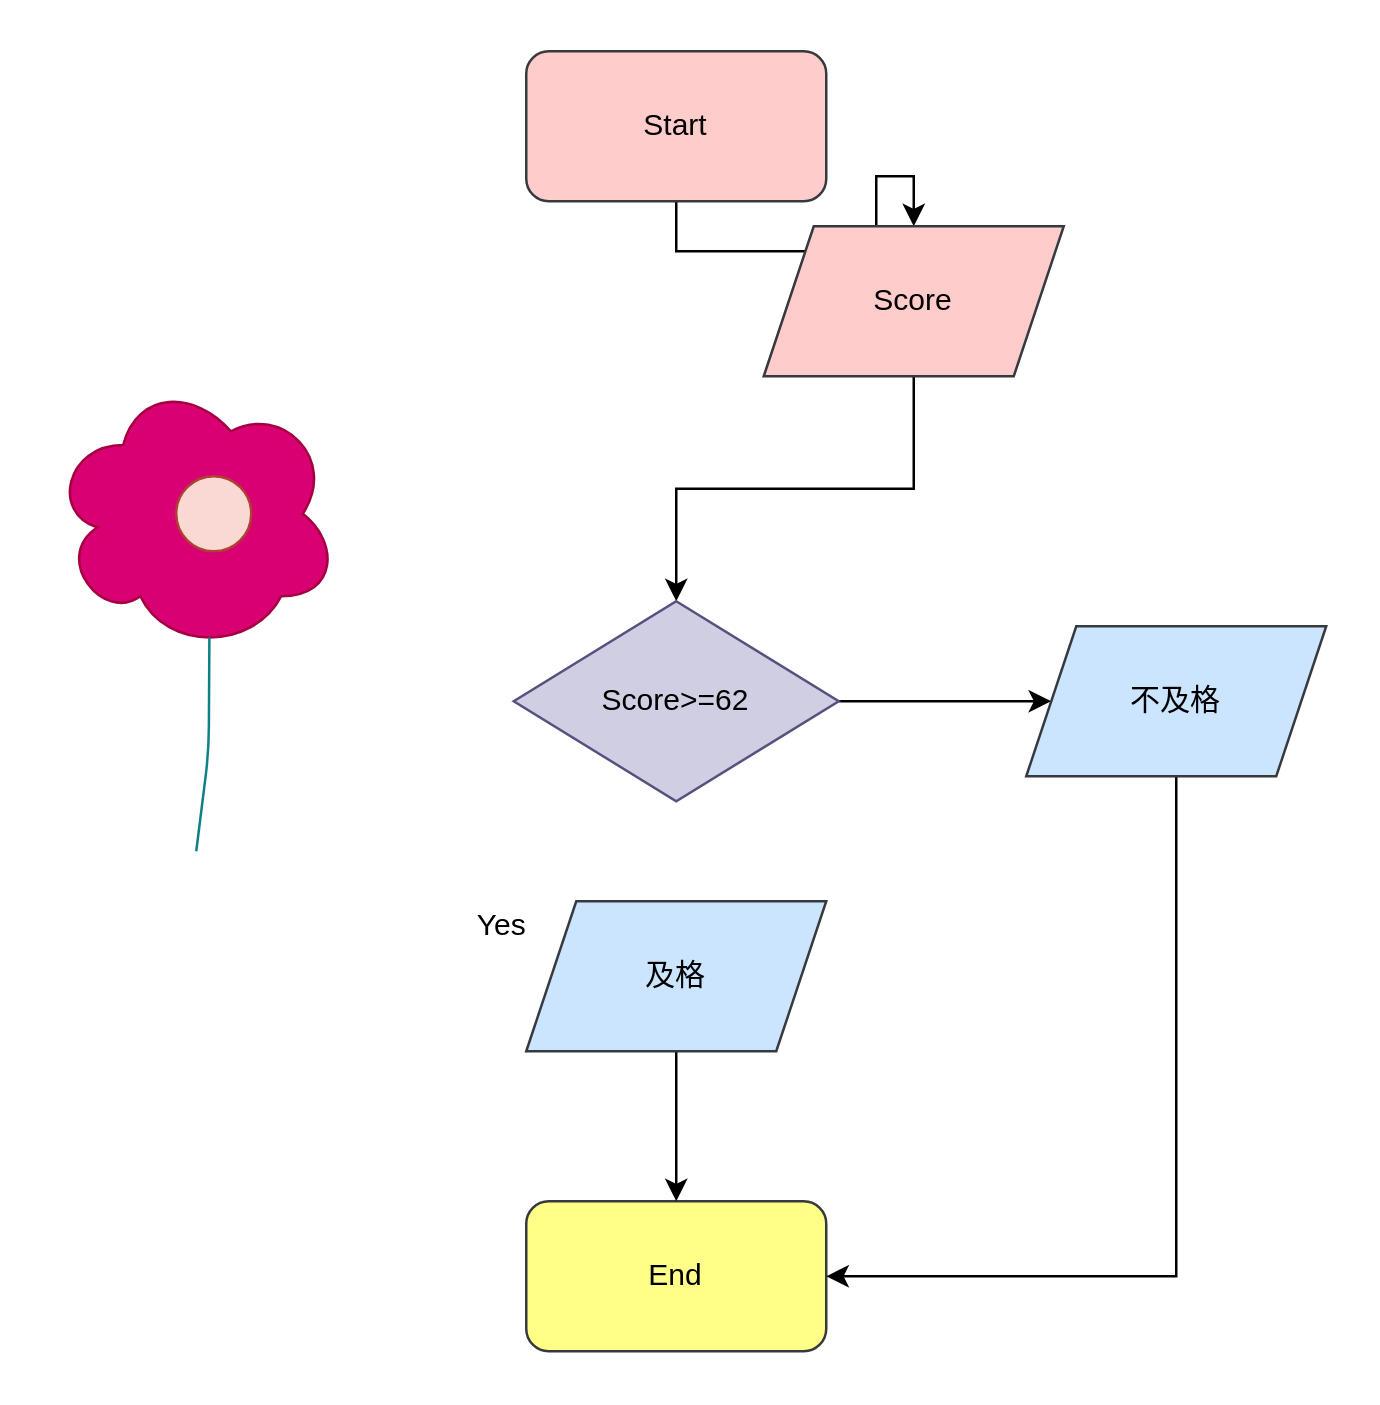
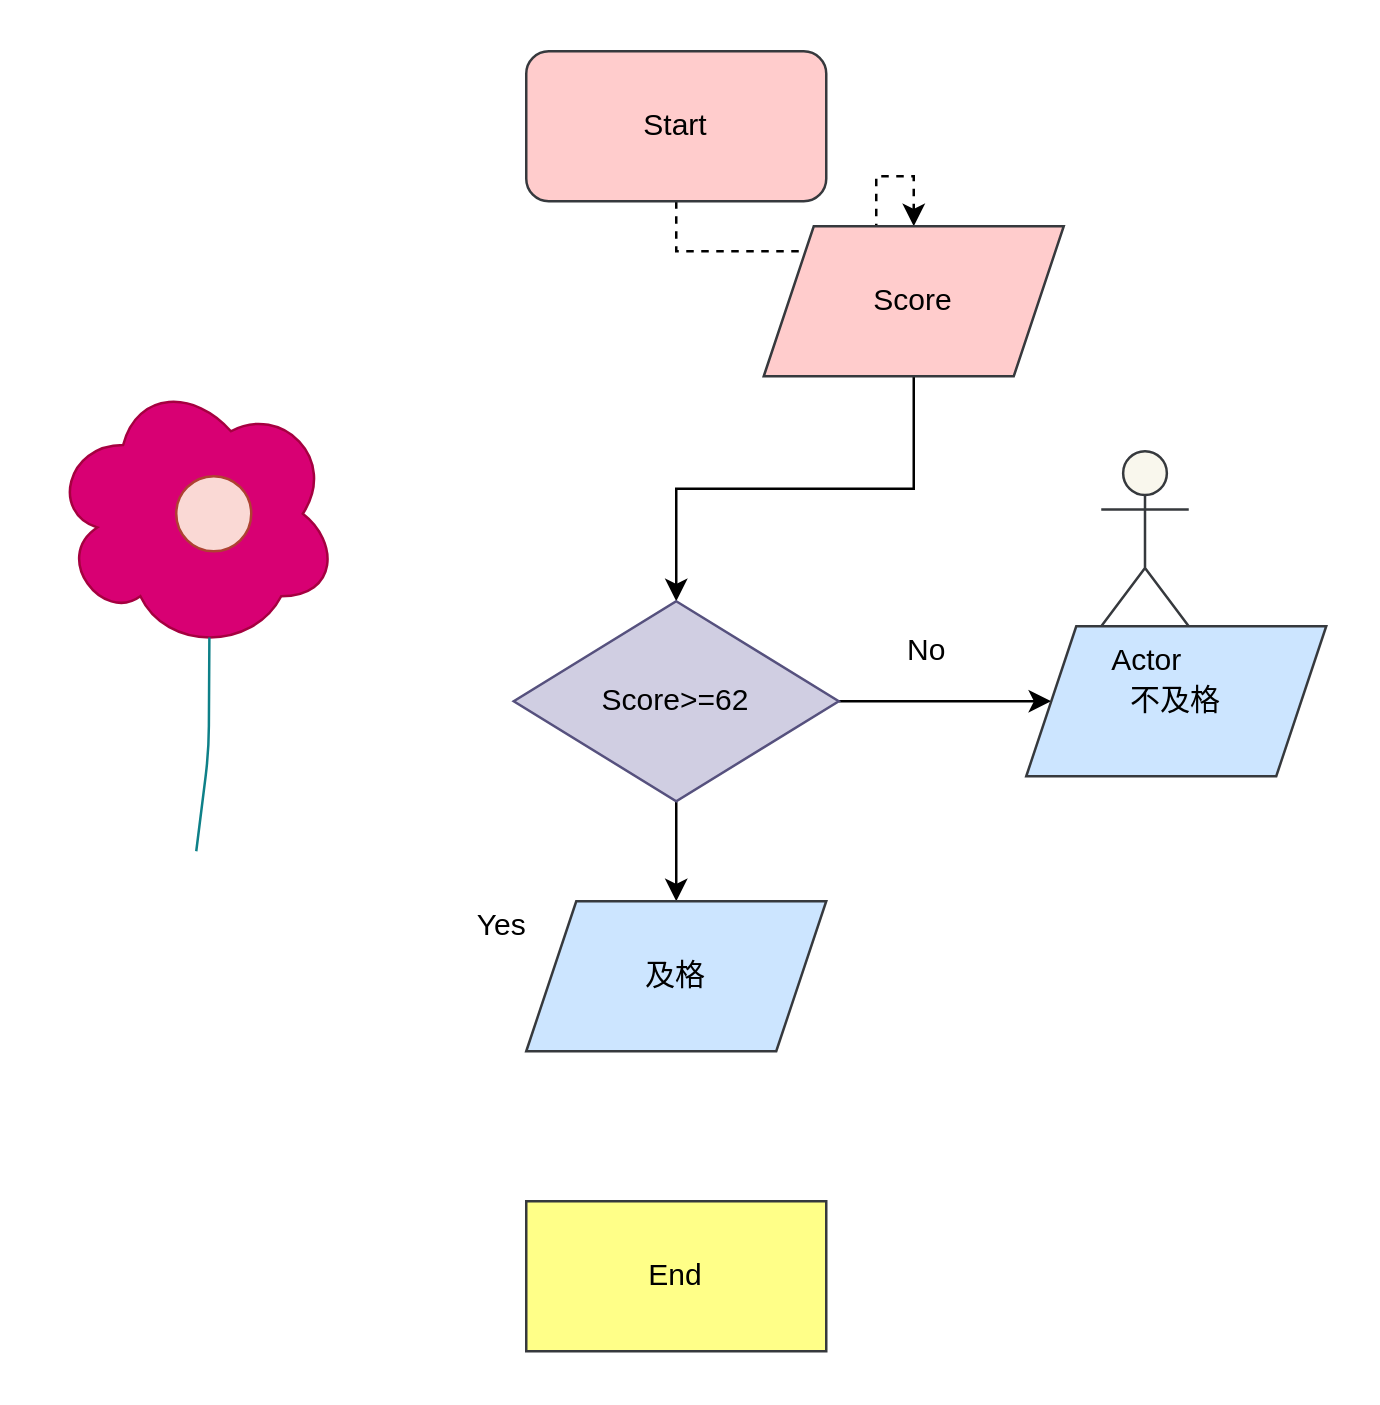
(717, 251) -> (717, 251)
none -> (1145, 539)
none -> (926, 651)
none -> (676, 843)
(676, 1118) -> none
(1176, 1193) -> none
(676, 1276) -> (676, 1276)
